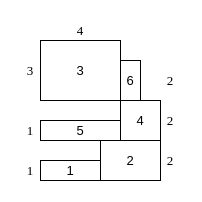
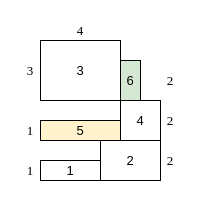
(131, 81) -> (131, 81)
(81, 131) -> (81, 131)
